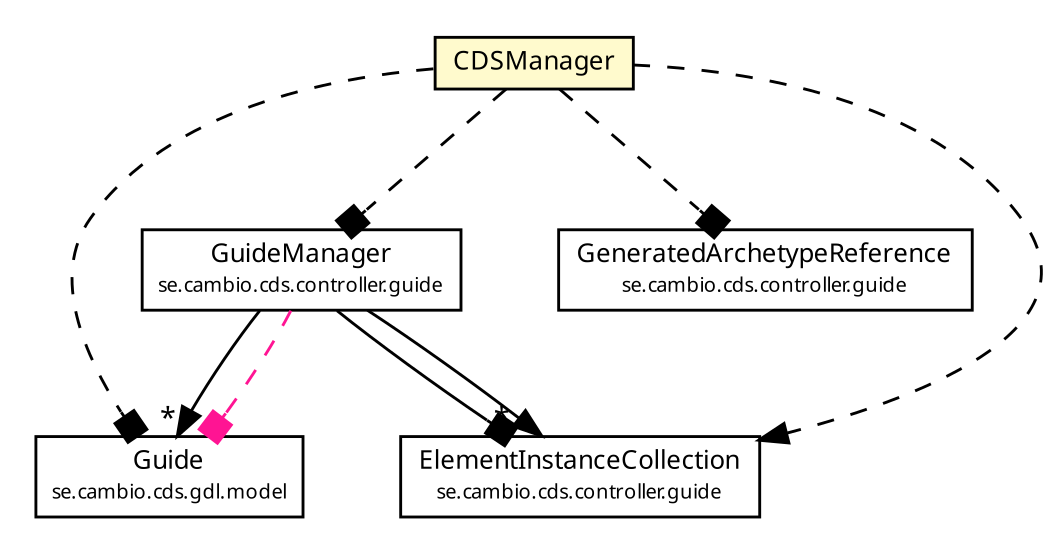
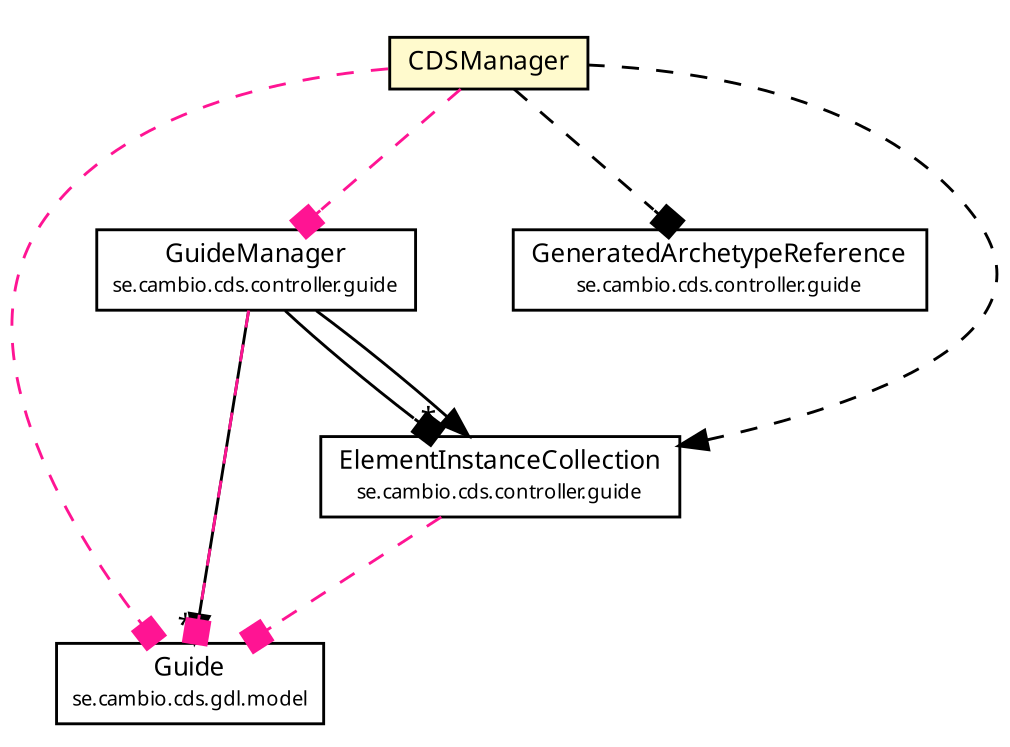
(436, 149) -> (391, 149)
(154, 157) -> (33, 242)
none -> (356, 572)
